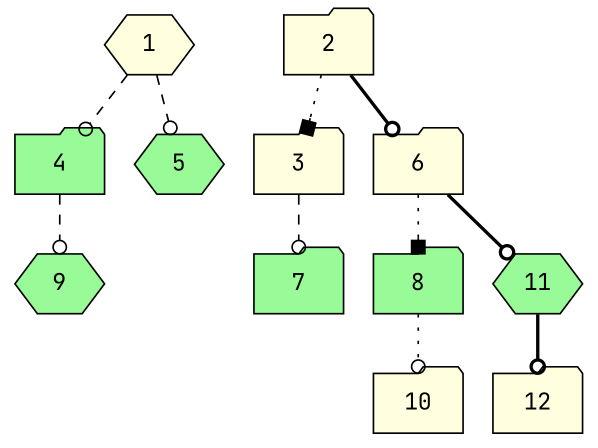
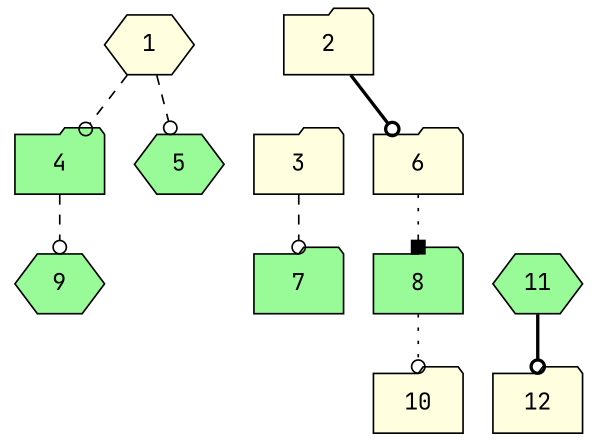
(316, 97) -> none
(475, 221) -> none
